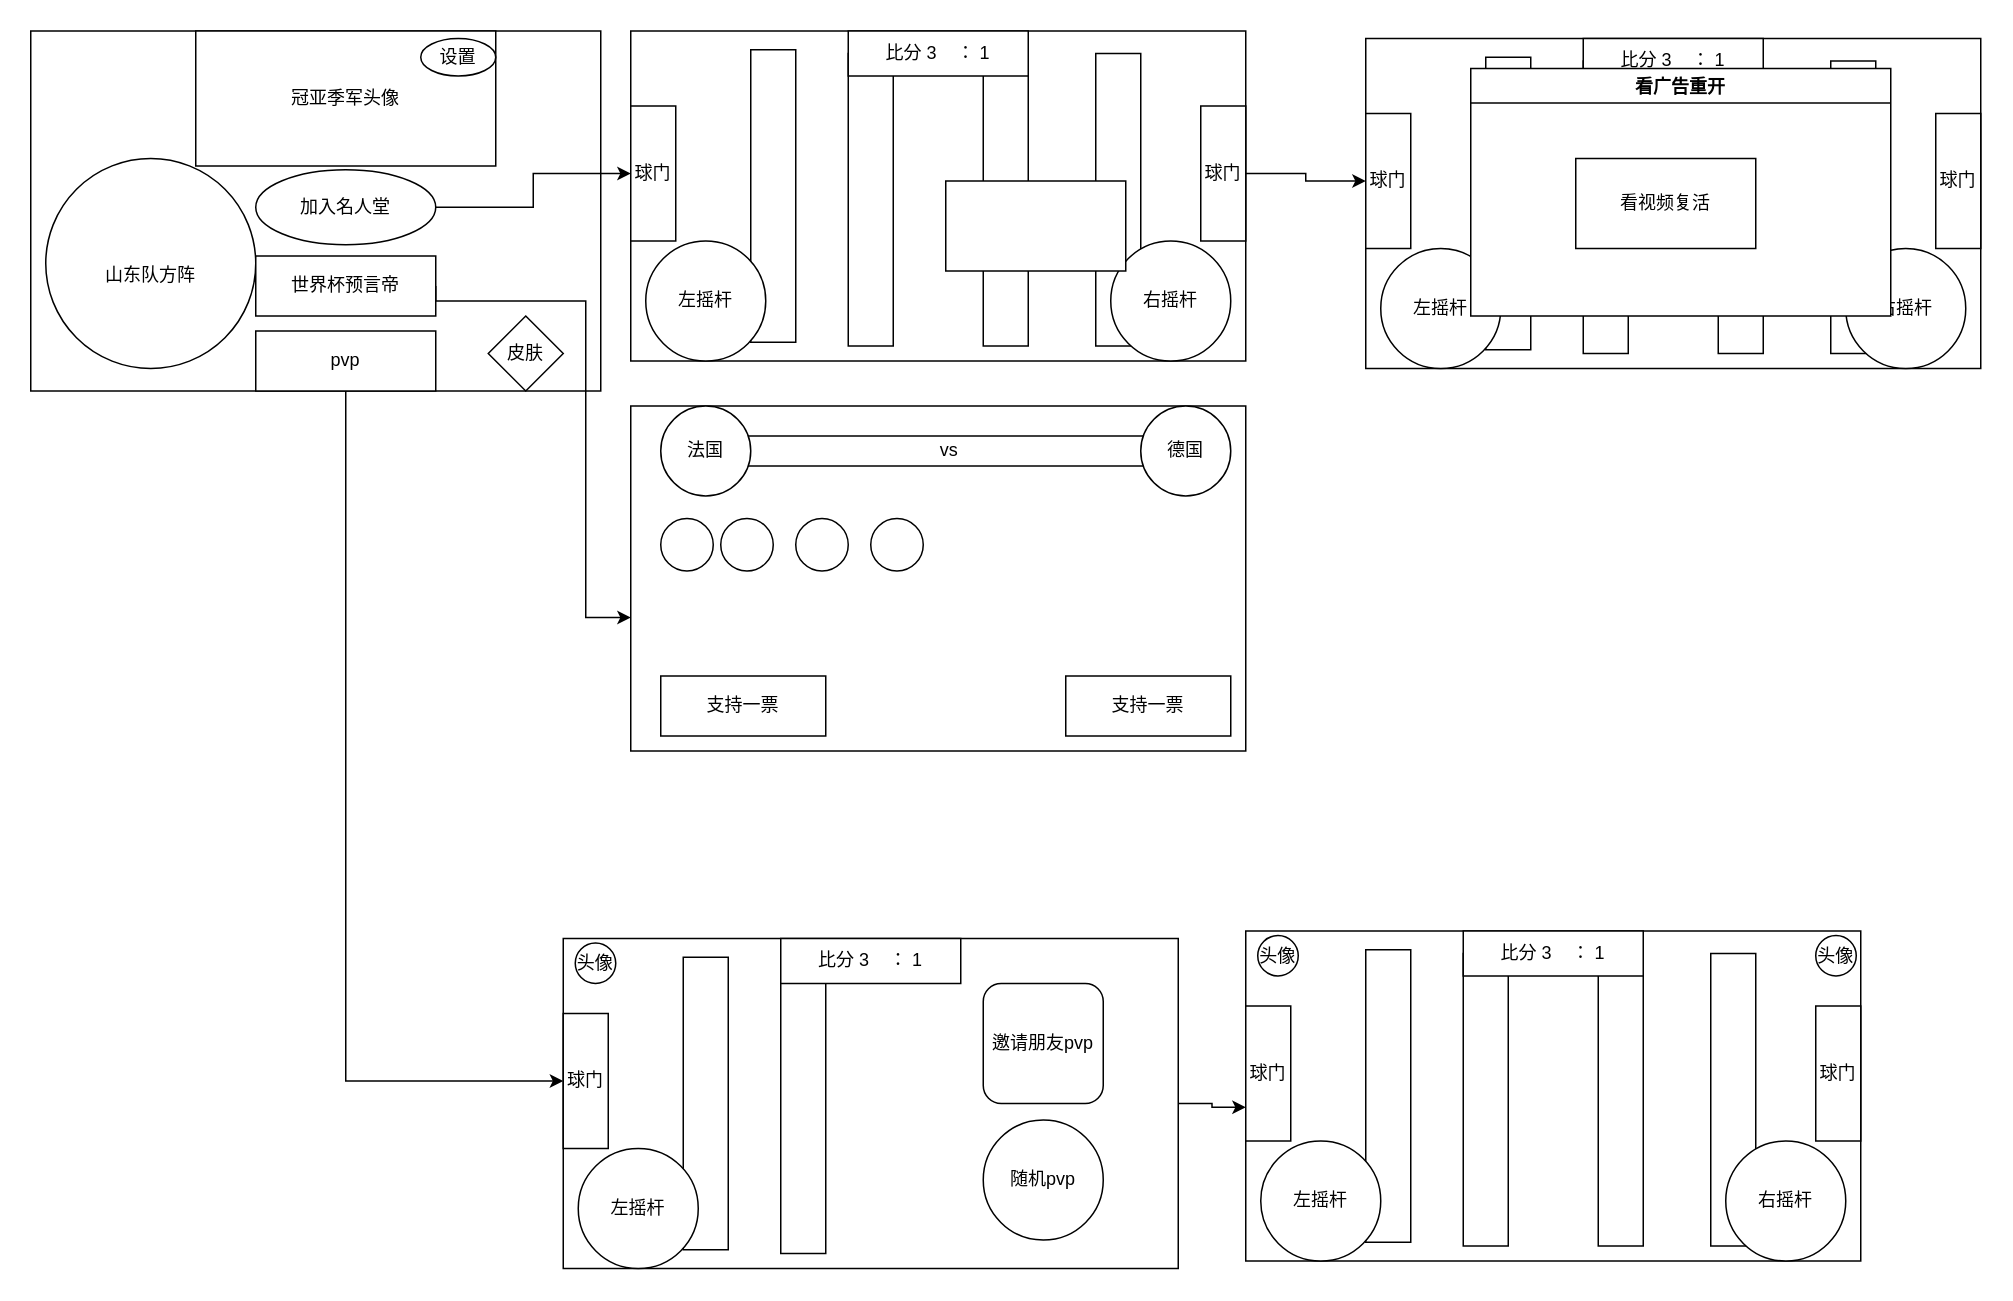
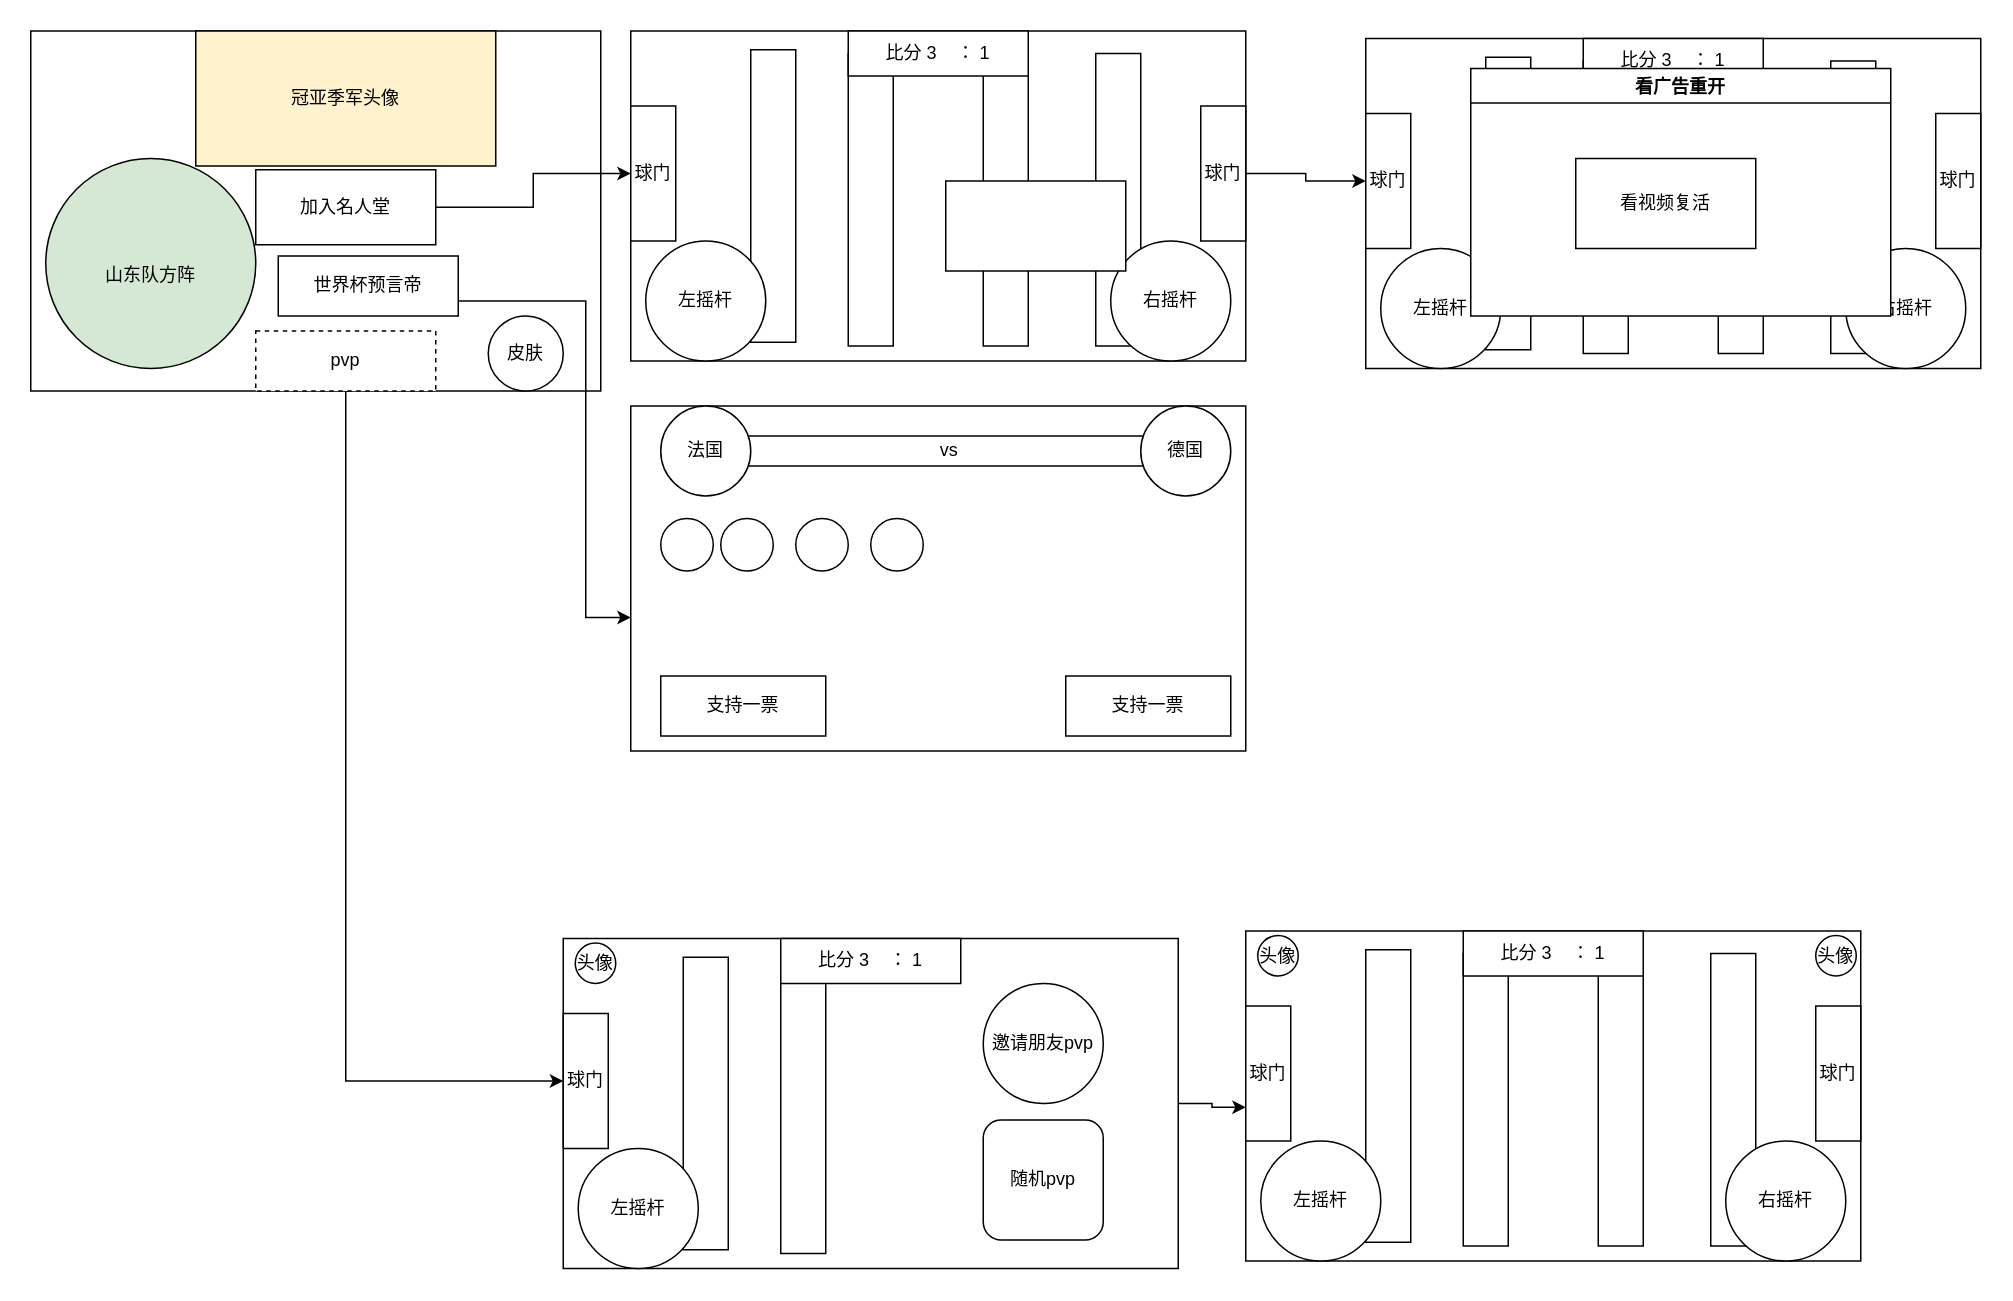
(458, 57) -> none
(346, 98) -> (346, 98)
(346, 207) -> (346, 207)
(151, 263) -> (151, 263)
(346, 286) -> (368, 286)
(526, 353) -> (526, 353)
(346, 361) -> (346, 361)
(1043, 1043) -> (1043, 1043)
(1043, 1180) -> (1043, 1180)
